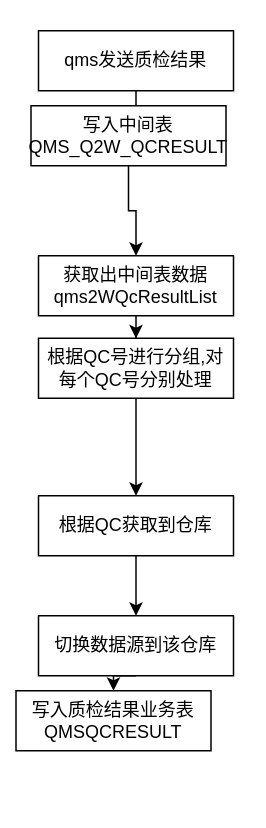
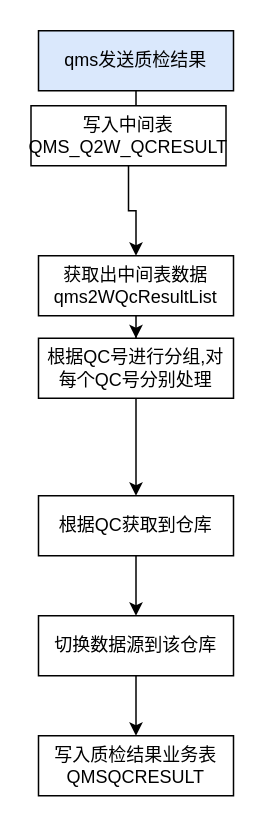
(136, 61) -> (136, 61)
(113, 721) -> (136, 766)
